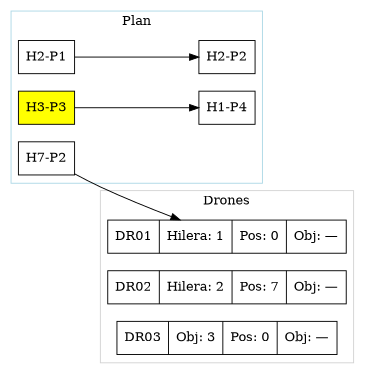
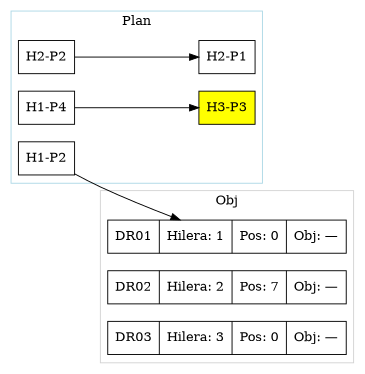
(132, 57) -> (132, 57)
(132, 108) -> (132, 108)
(47, 158) -> (47, 158)
(227, 201) -> (227, 201)
(196, 337) -> (196, 337)
